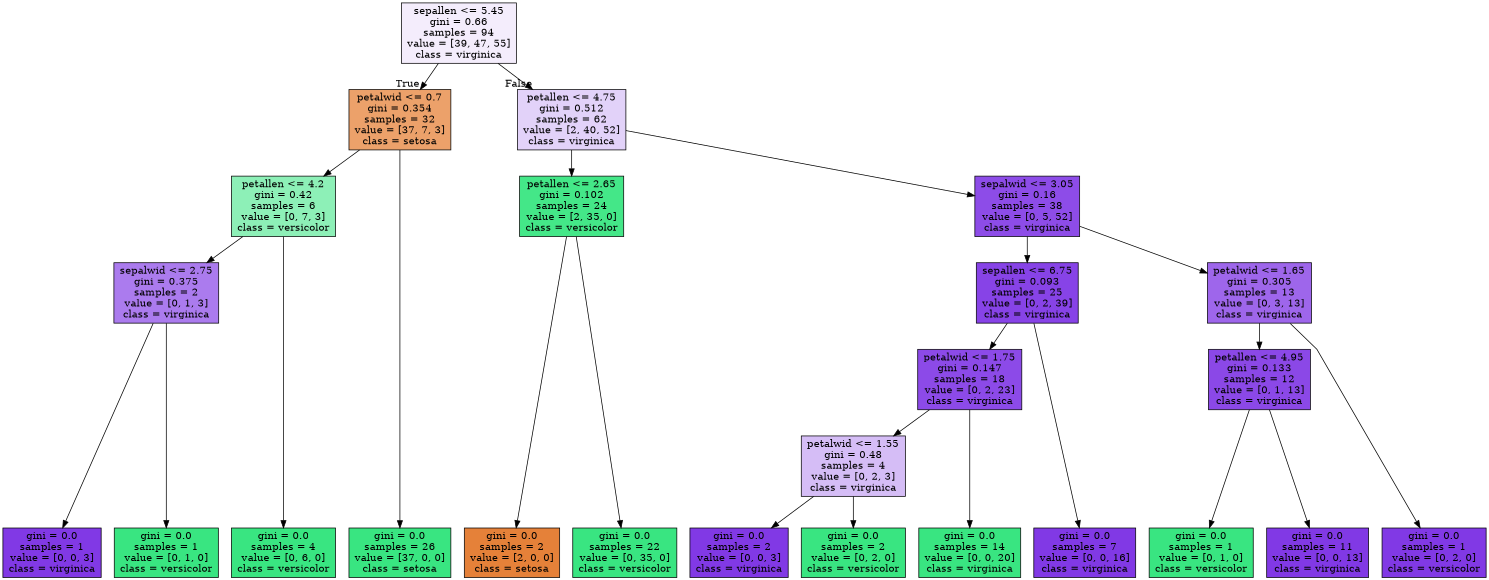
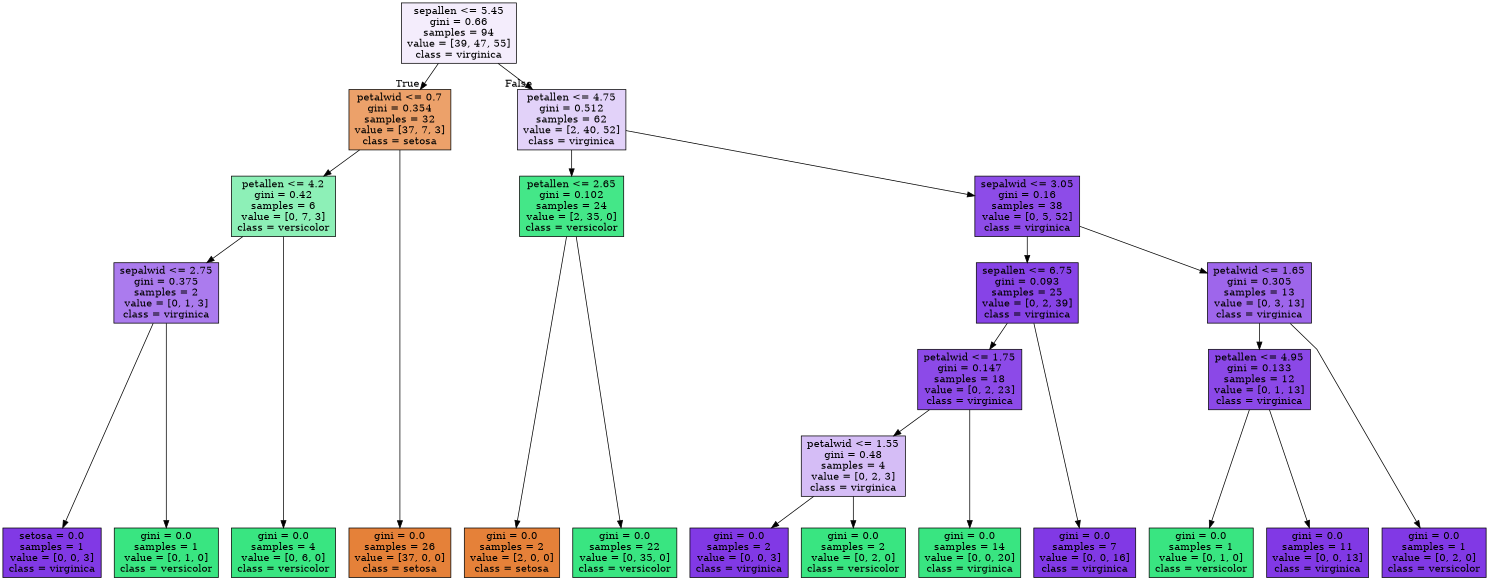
(52, 553) -> (52, 553)
(400, 553) -> (400, 553)
